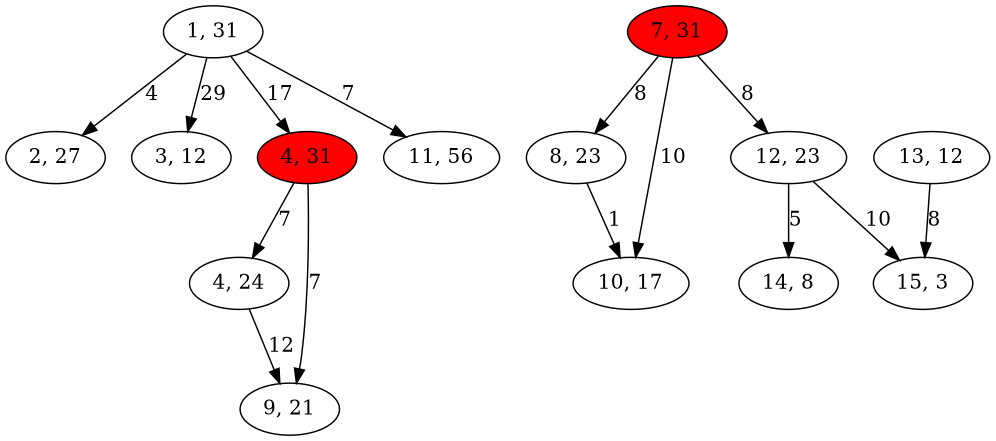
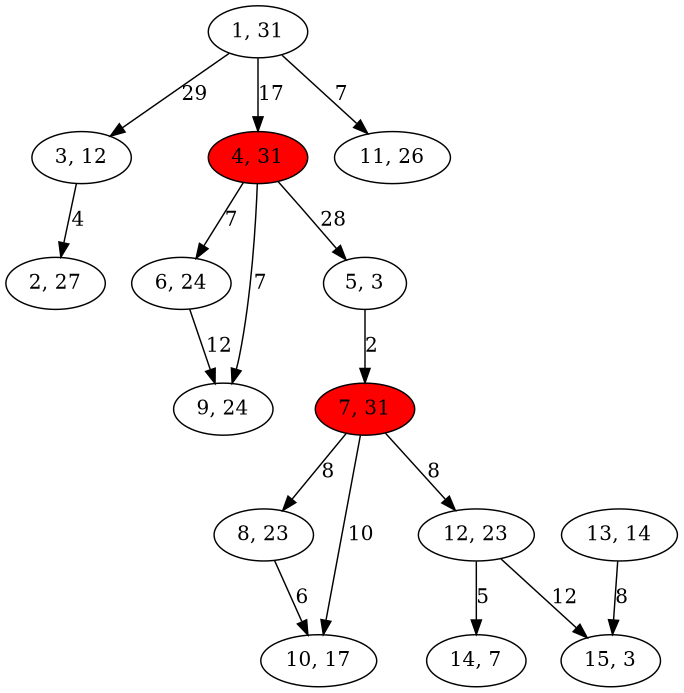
(140, 90) -> (70, 213)
(442, 158) -> (392, 158)
(932, 158) -> (619, 535)
(615, 220) -> (303, 598)
(879, 220) -> (565, 598)
(239, 283) -> (181, 283)
none -> (365, 283)
(789, 283) -> (476, 661)
(290, 409) -> (223, 409)
